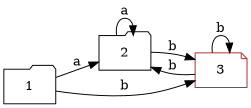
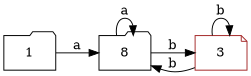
(125, 53) -> (125, 53)
(121, 96) -> none
